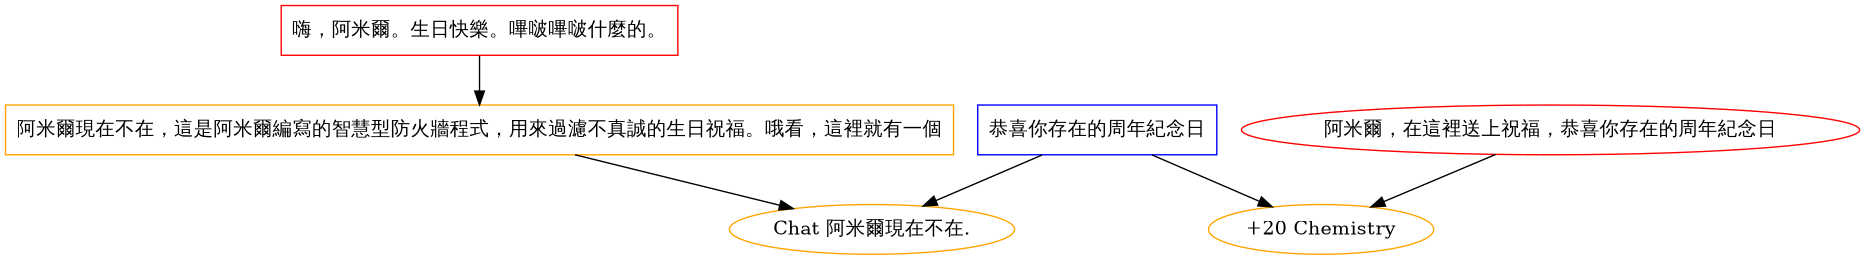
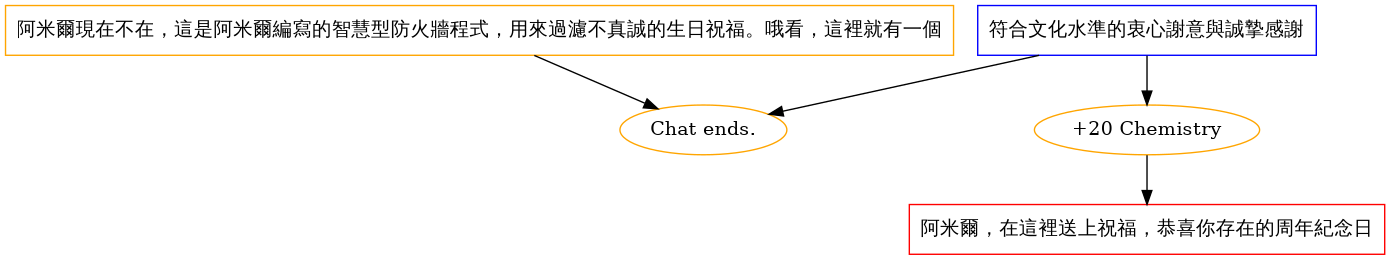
(480, 30) -> none
(1097, 130) -> (1147, 30)
(1551, 130) -> (1147, 229)
(1440, 178) -> (1147, 173)
(872, 229) -> (703, 130)
